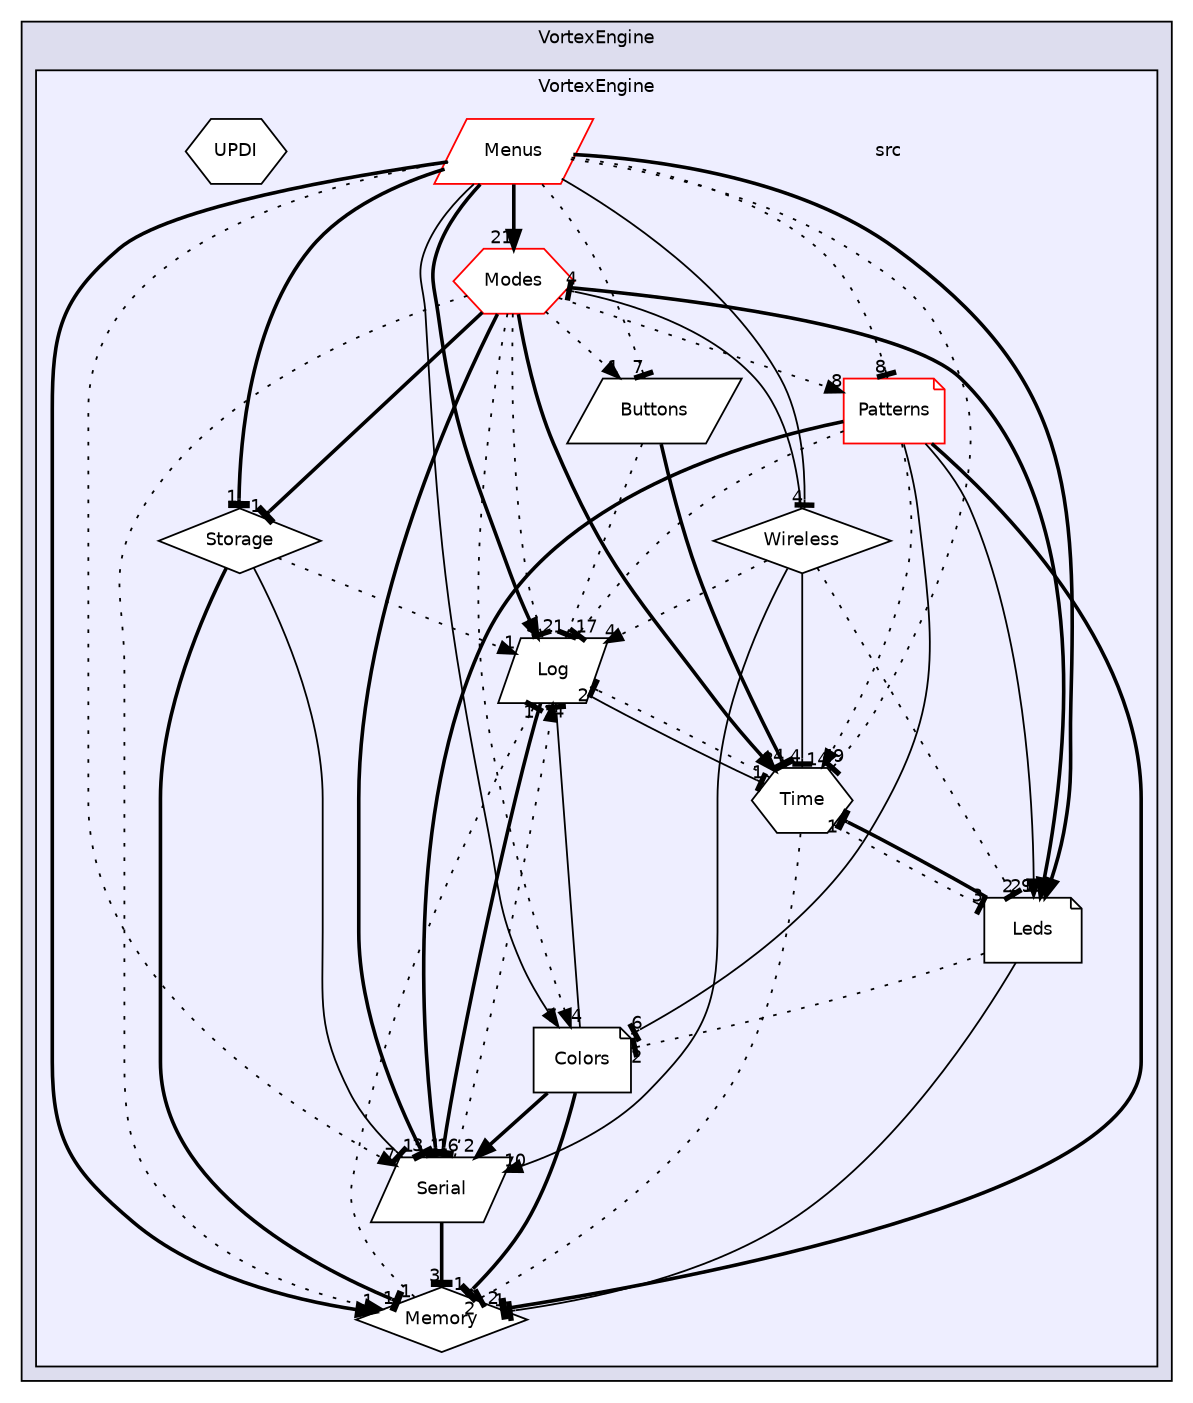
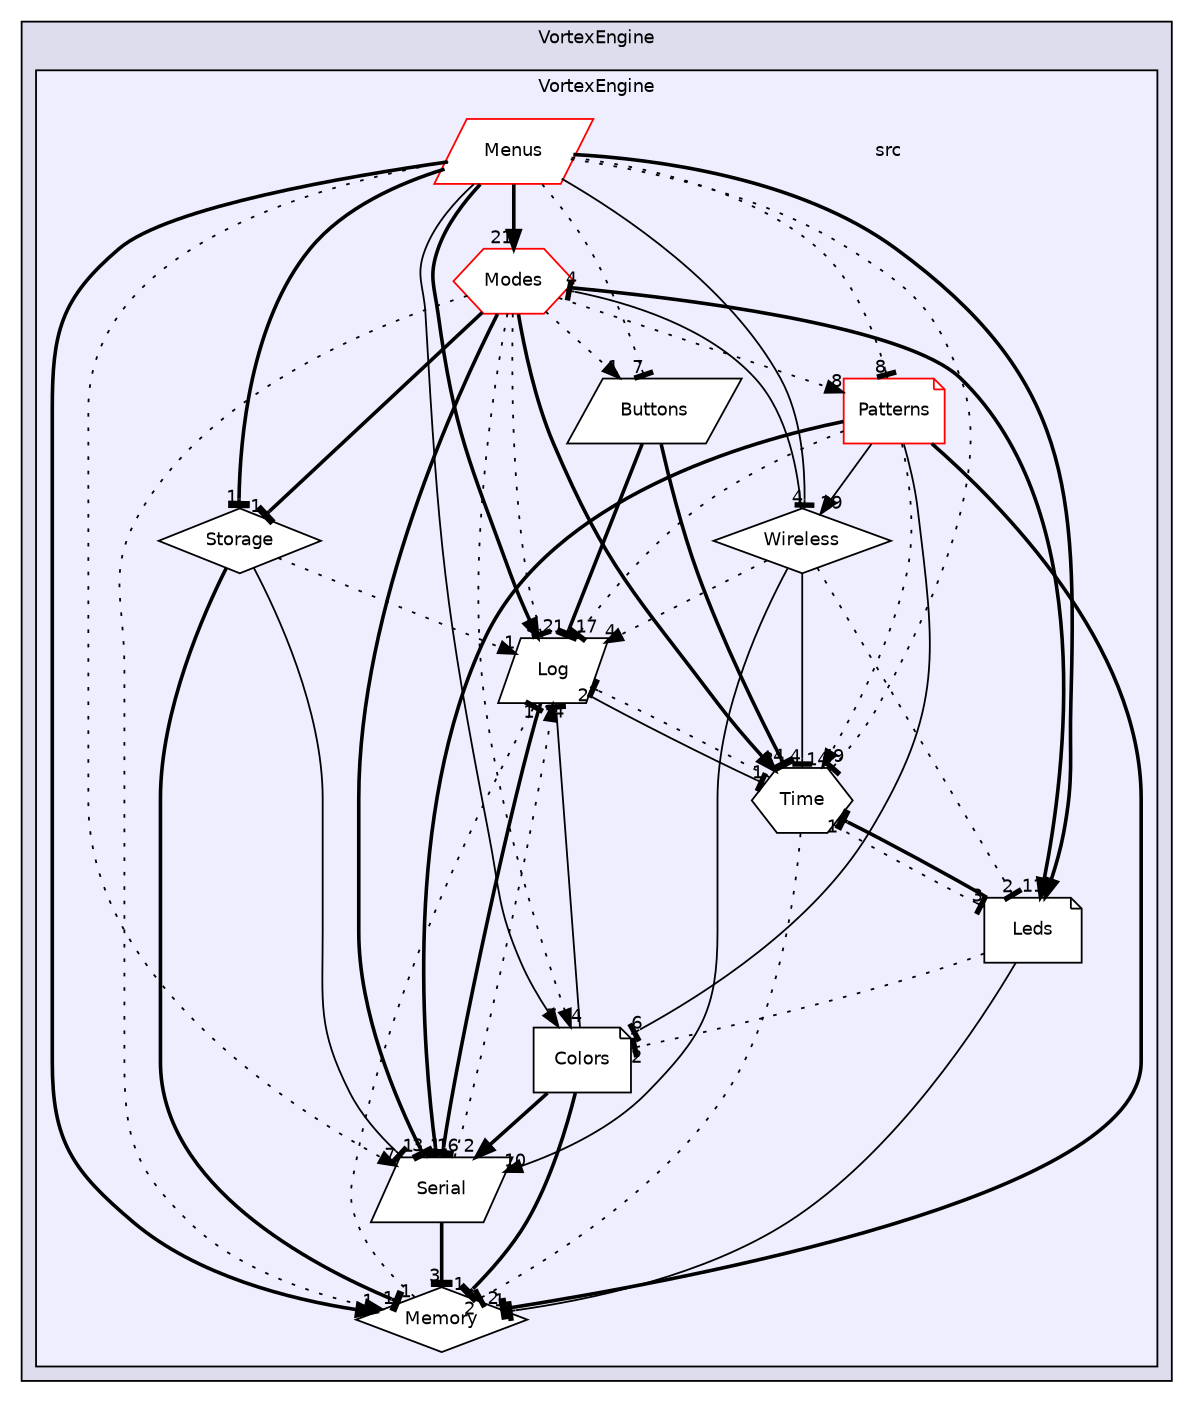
(236, 151) -> none
(609, 527) -> (609, 527)
(1012, 652) -> (851, 472)
